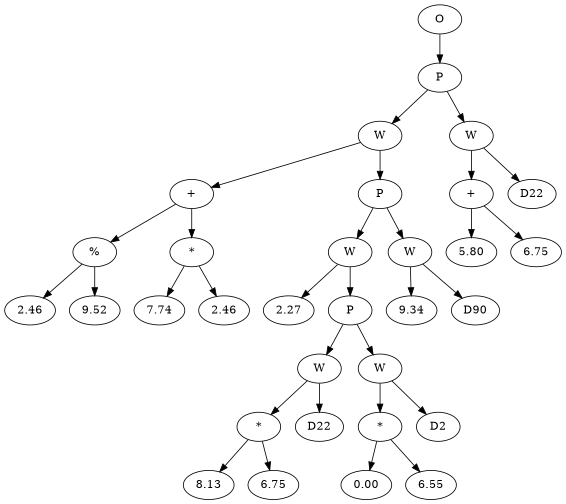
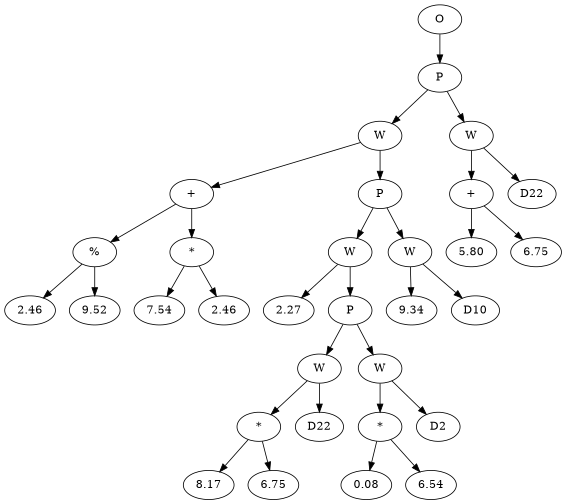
(159, 310) -> (159, 310)
(475, 310) -> (475, 310)
(209, 485) -> (209, 485)
(366, 485) -> (366, 485)
(431, 485) -> (431, 485)
